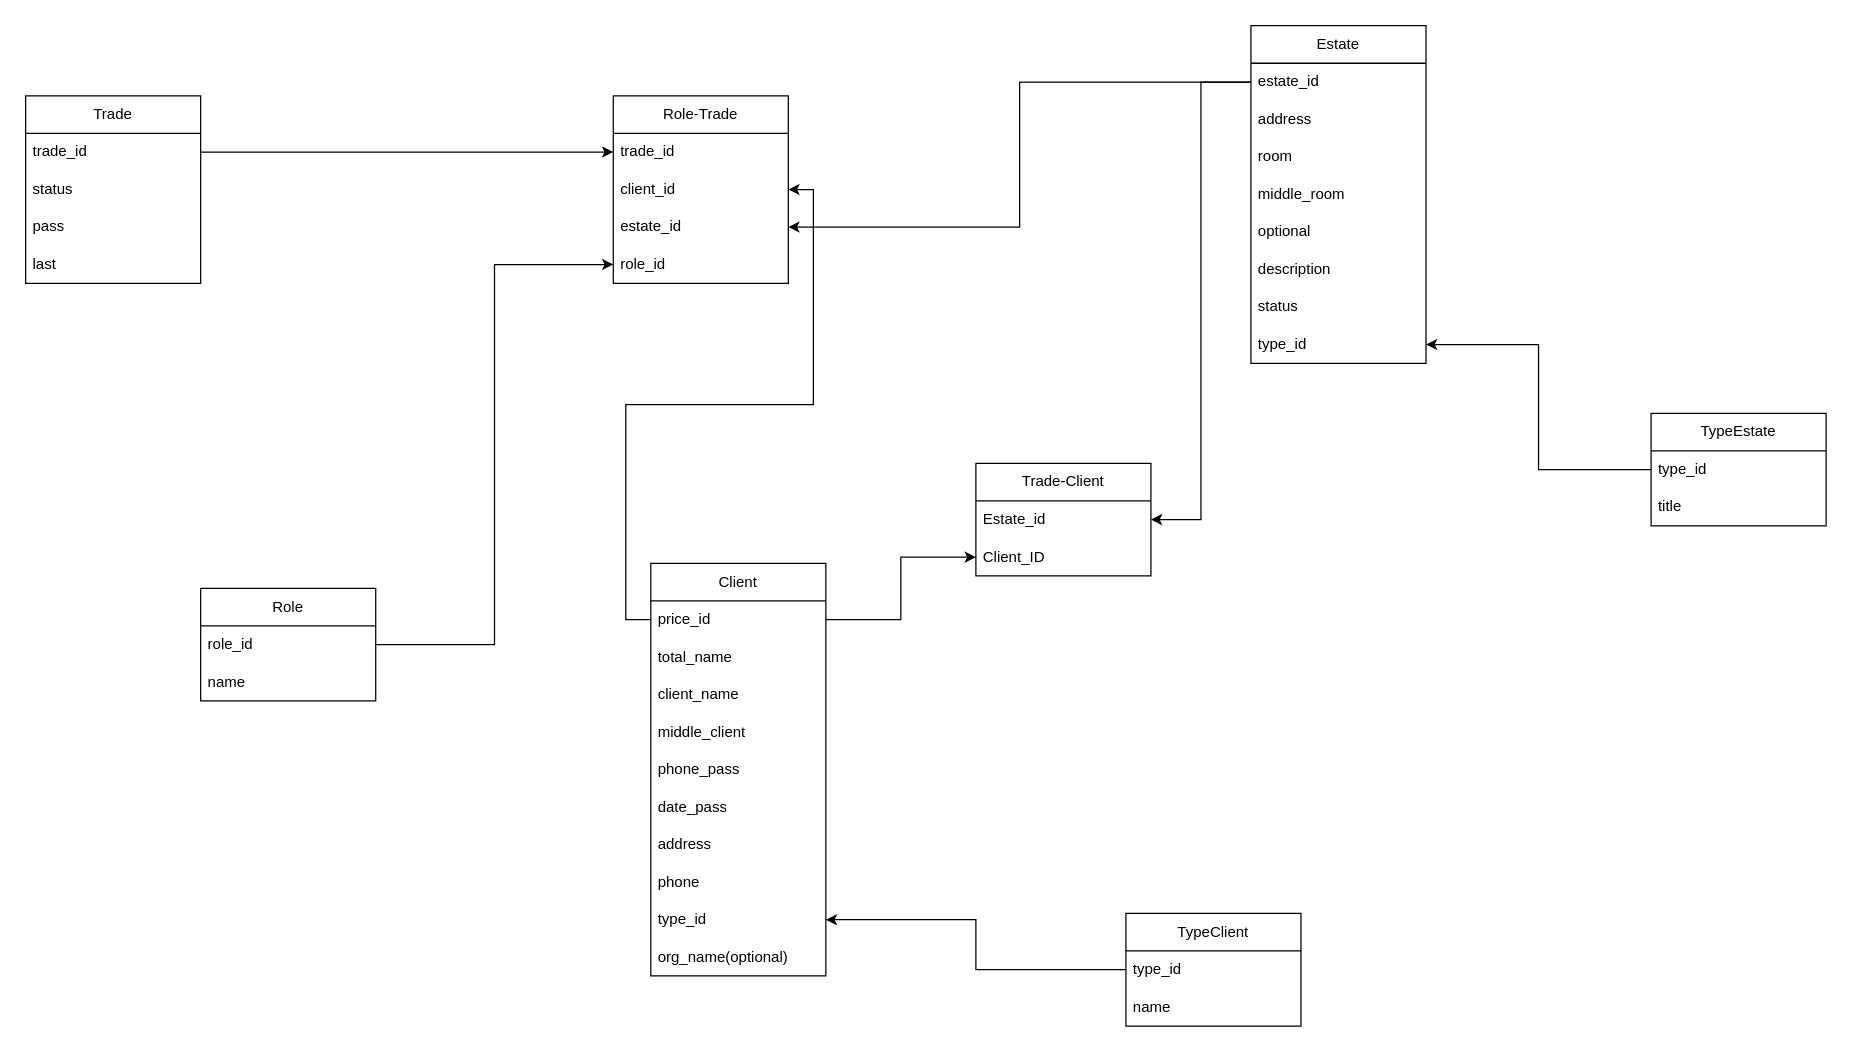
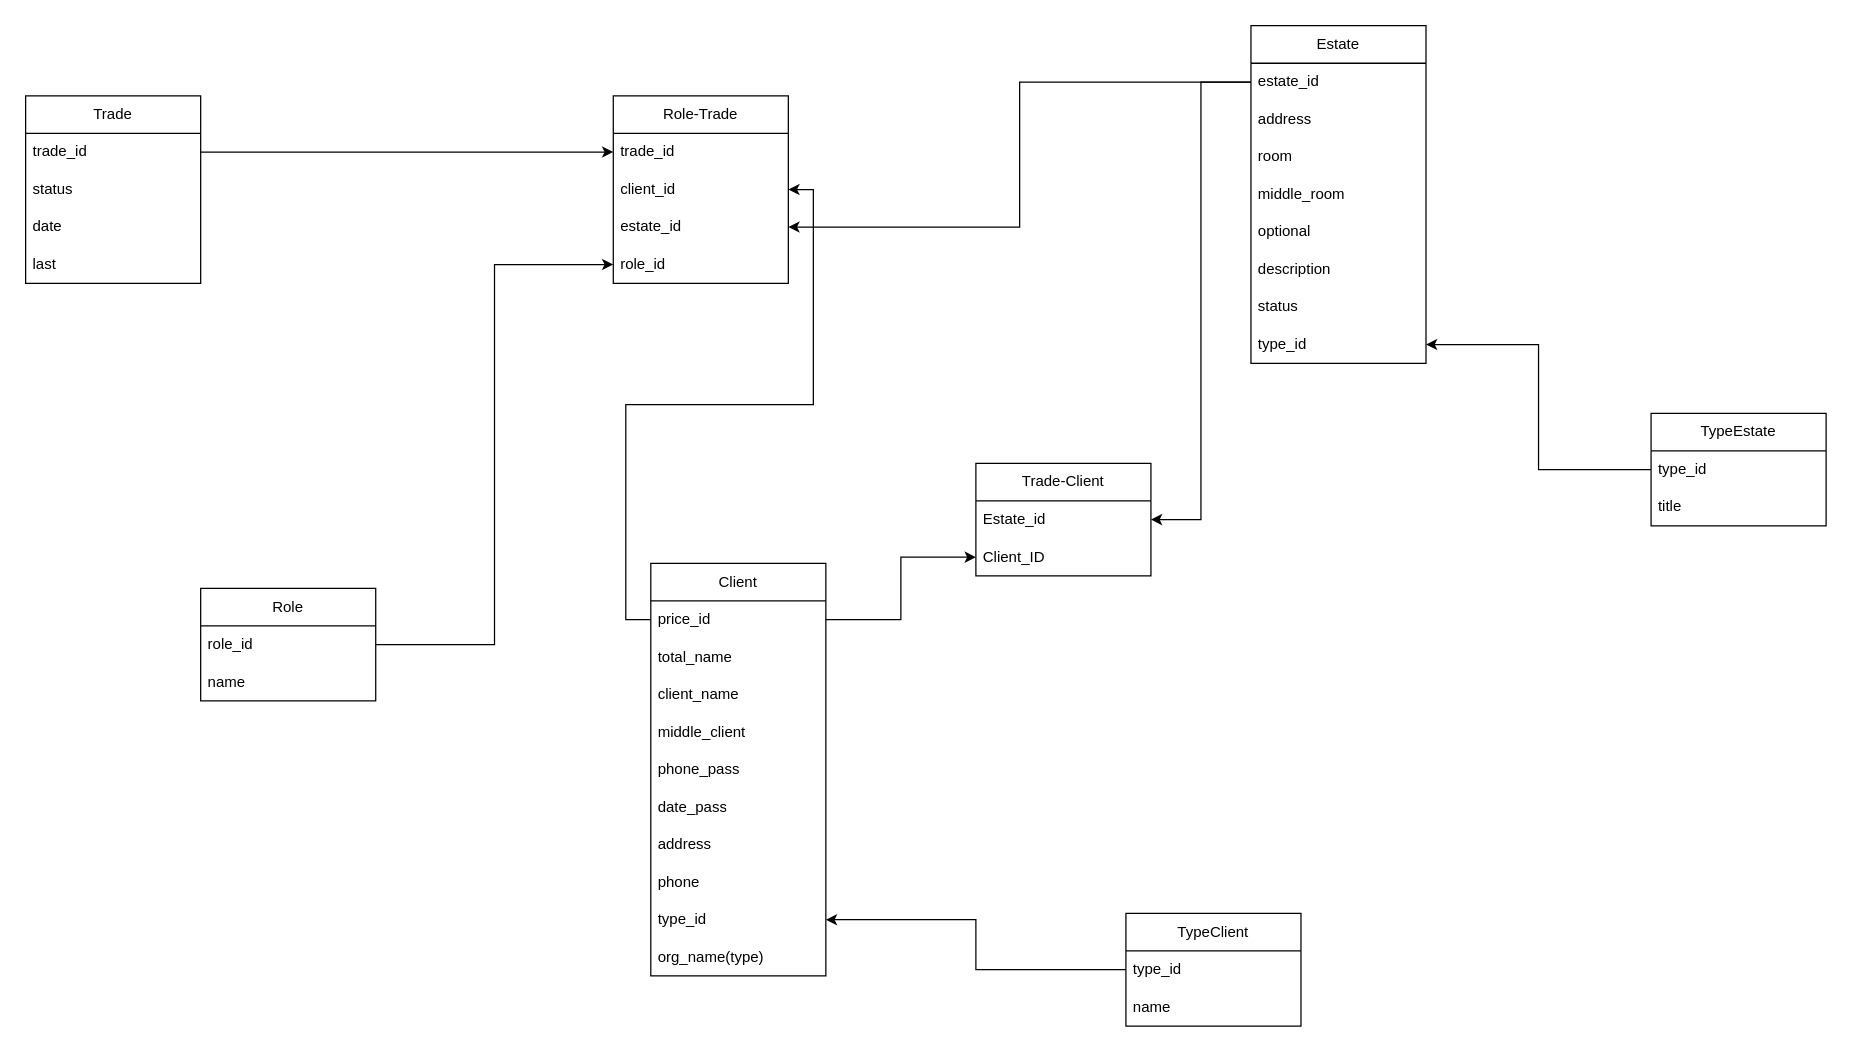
(50, 227) -> (50, 227)
(730, 957) -> (717, 957)
